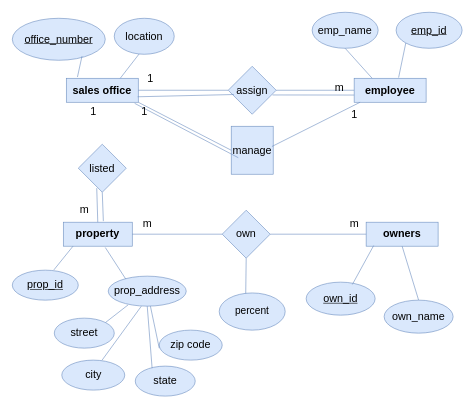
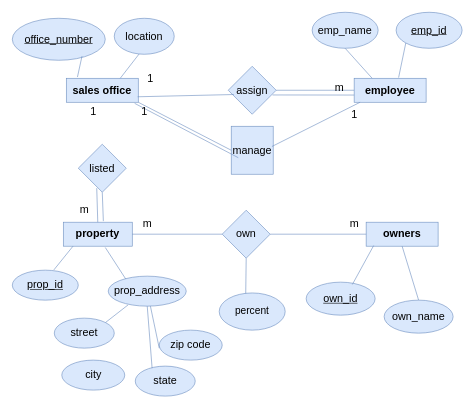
(183, 90) -> none
(122, 333) -> none
